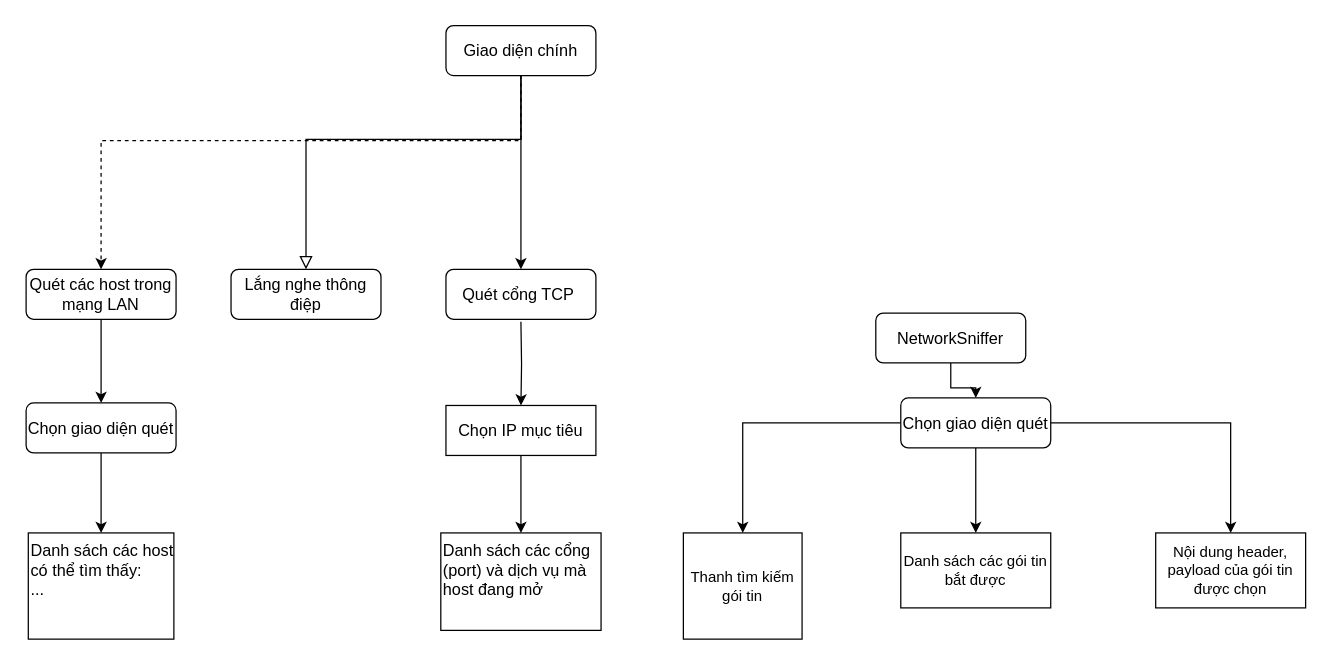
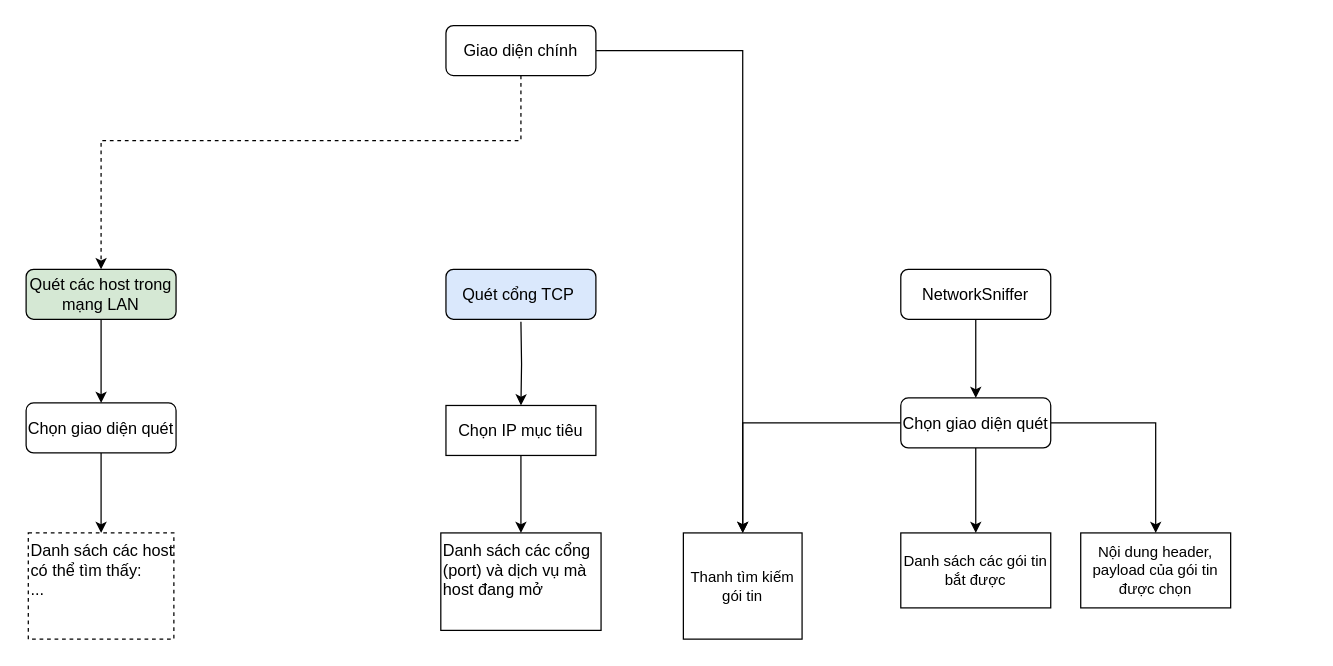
(306, 200) -> none
(521, 201) -> (743, 162)
(101, 294) -> (101, 294)
(306, 294) -> none
(521, 294) -> (521, 294)
(951, 338) -> (976, 294)
(1231, 571) -> (1156, 571)
(101, 586) -> (101, 586)
